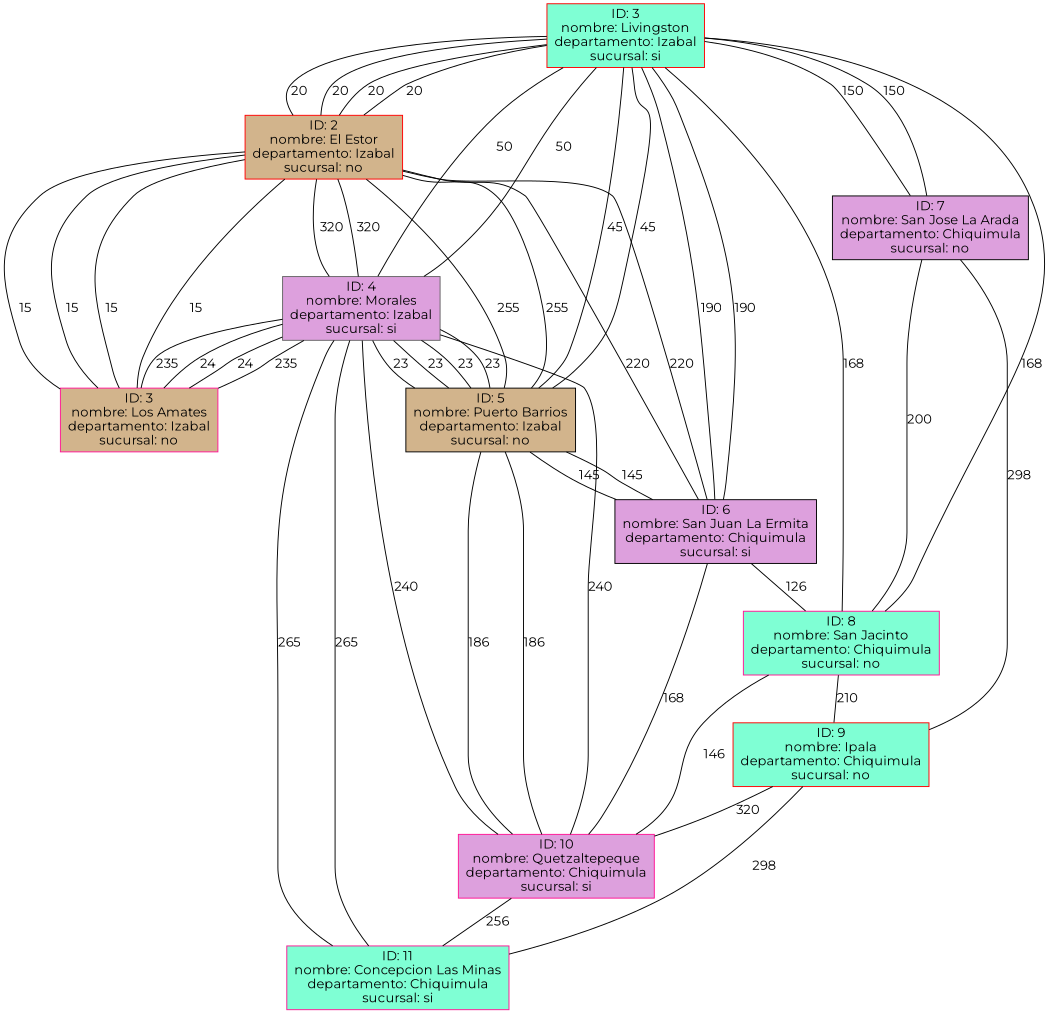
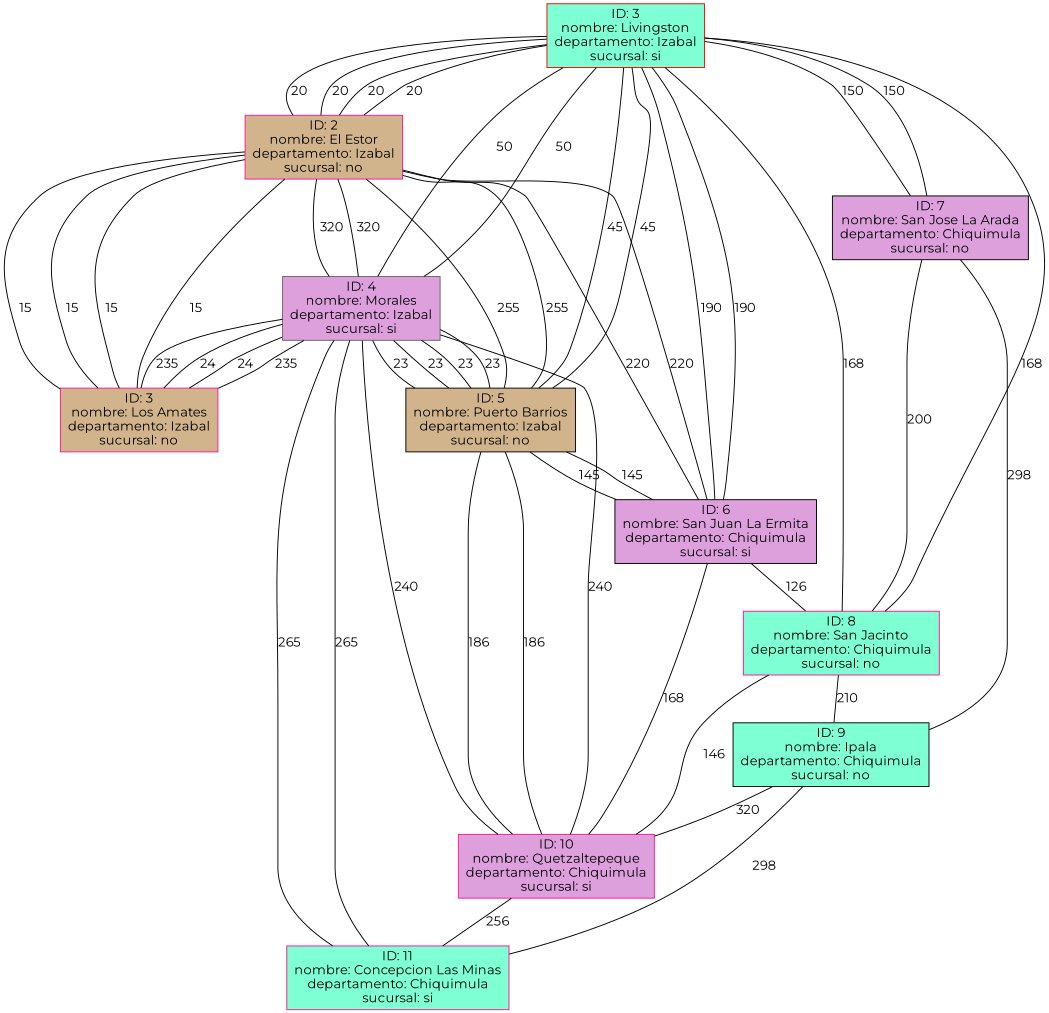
(324, 147) -> (324, 147)
(831, 755) -> (831, 755)
